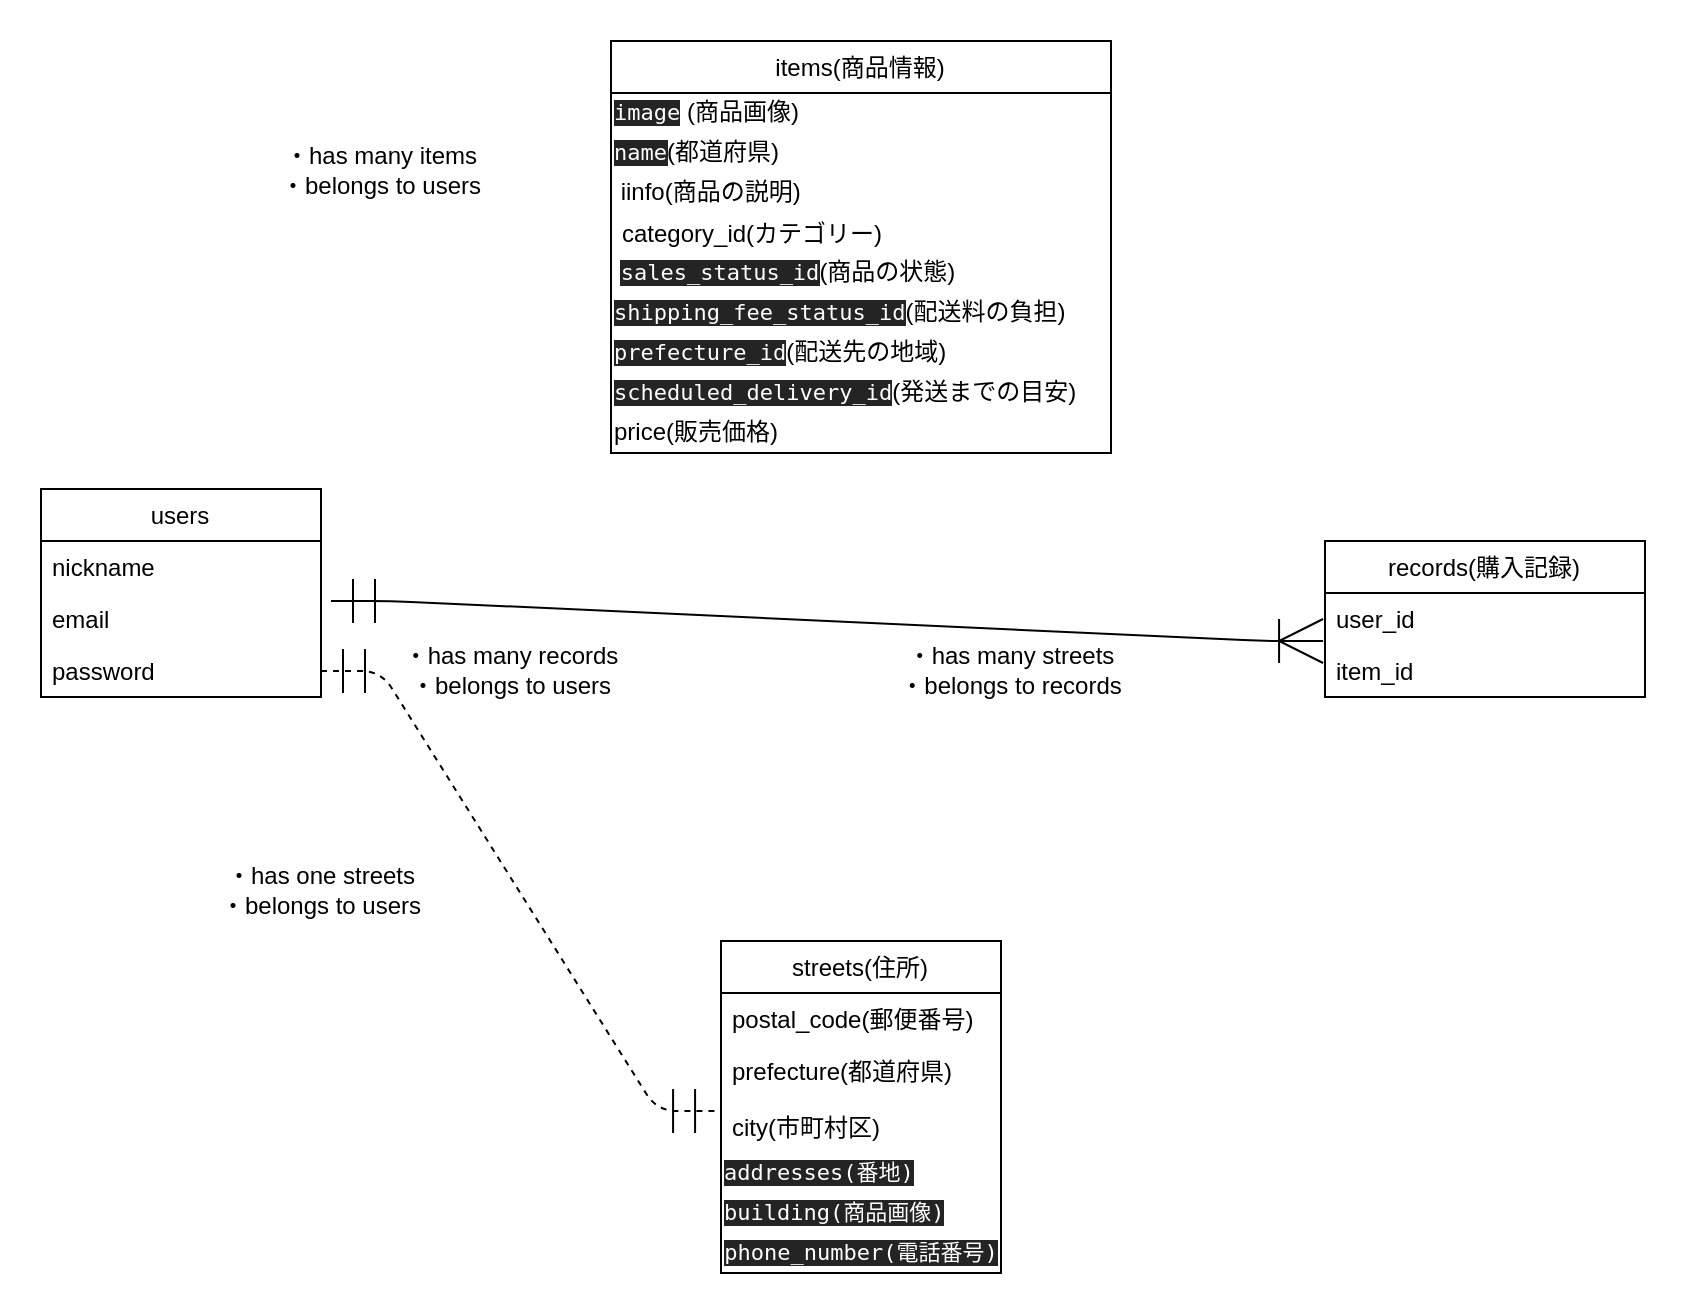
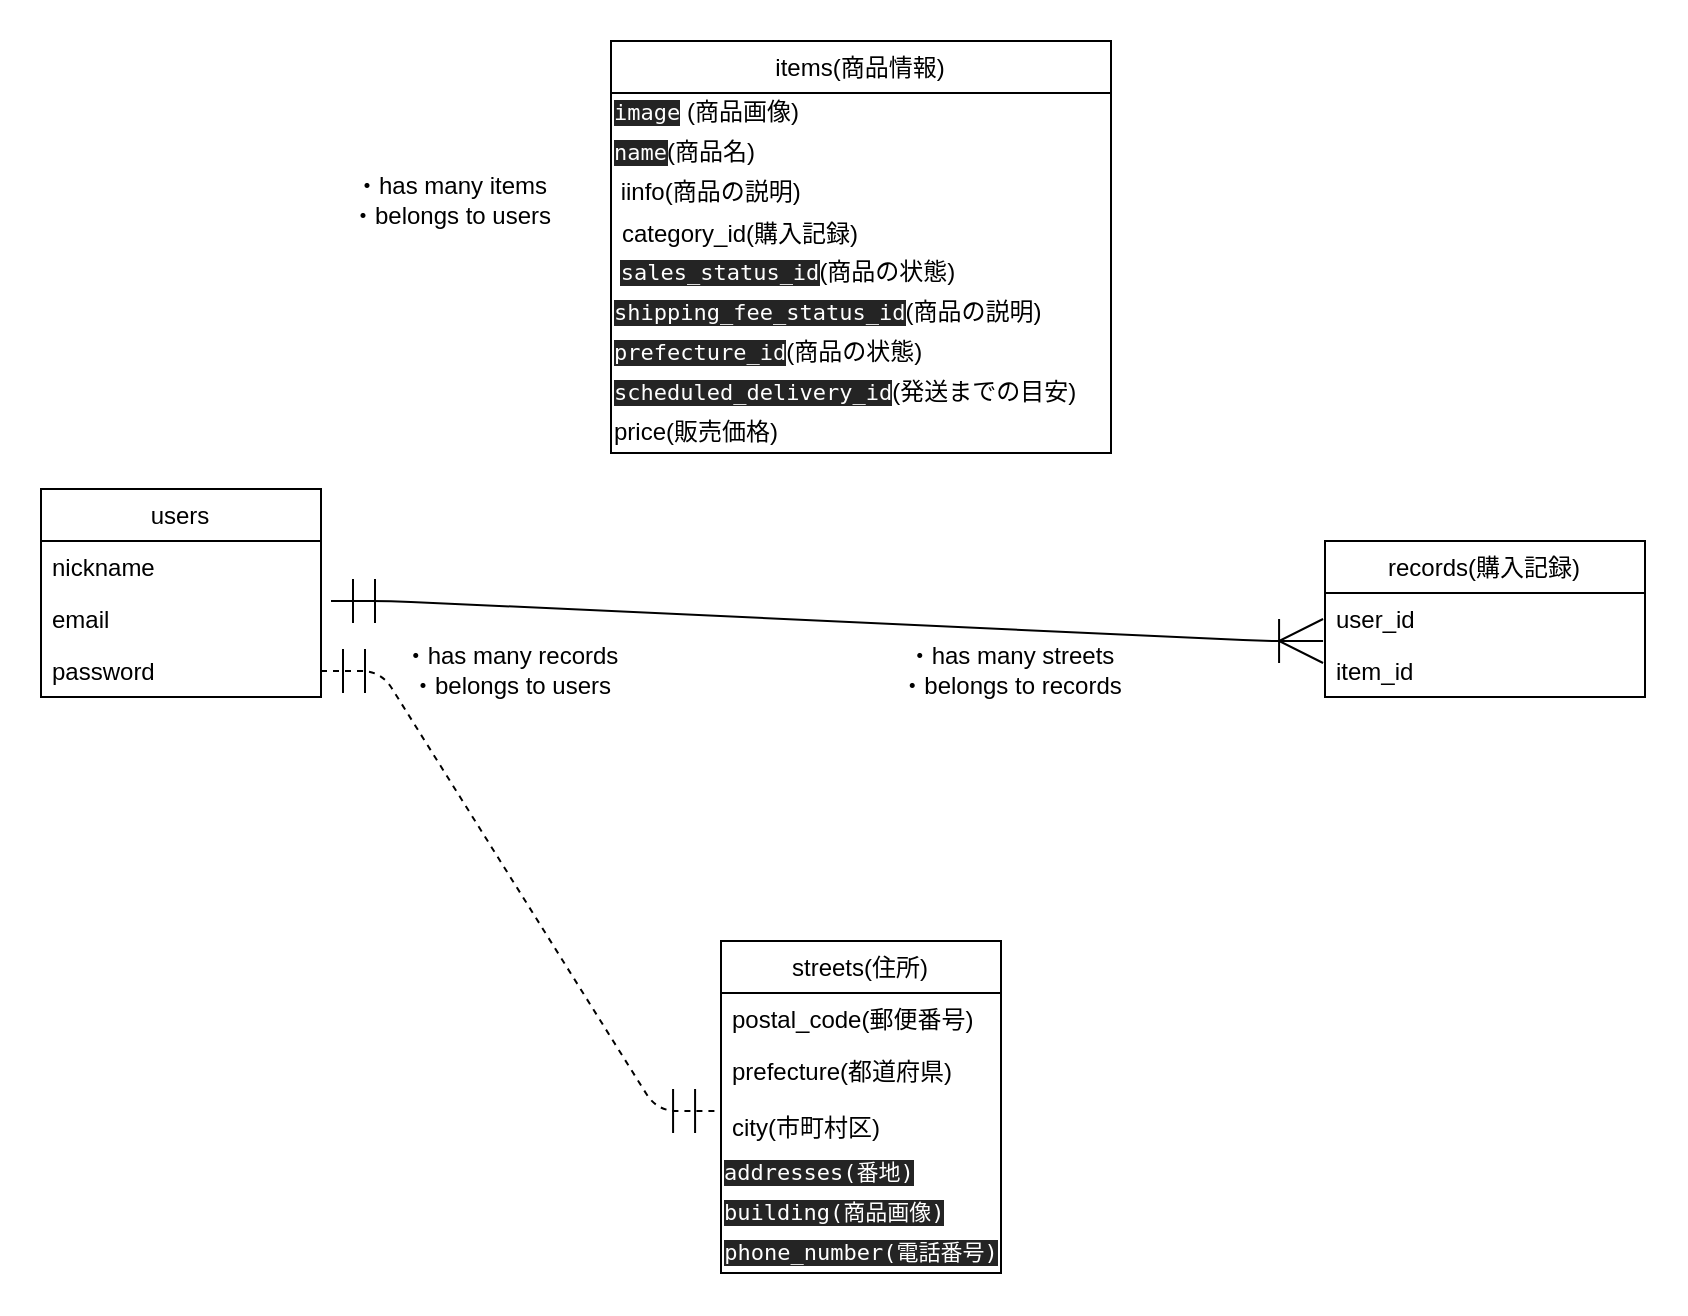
(703, 153) -> (691, 153)
(381, 171) -> (451, 201)
(766, 234) -> (754, 234)
(839, 313) -> (827, 313)
(785, 353) -> (773, 353)
(321, 891) -> none
